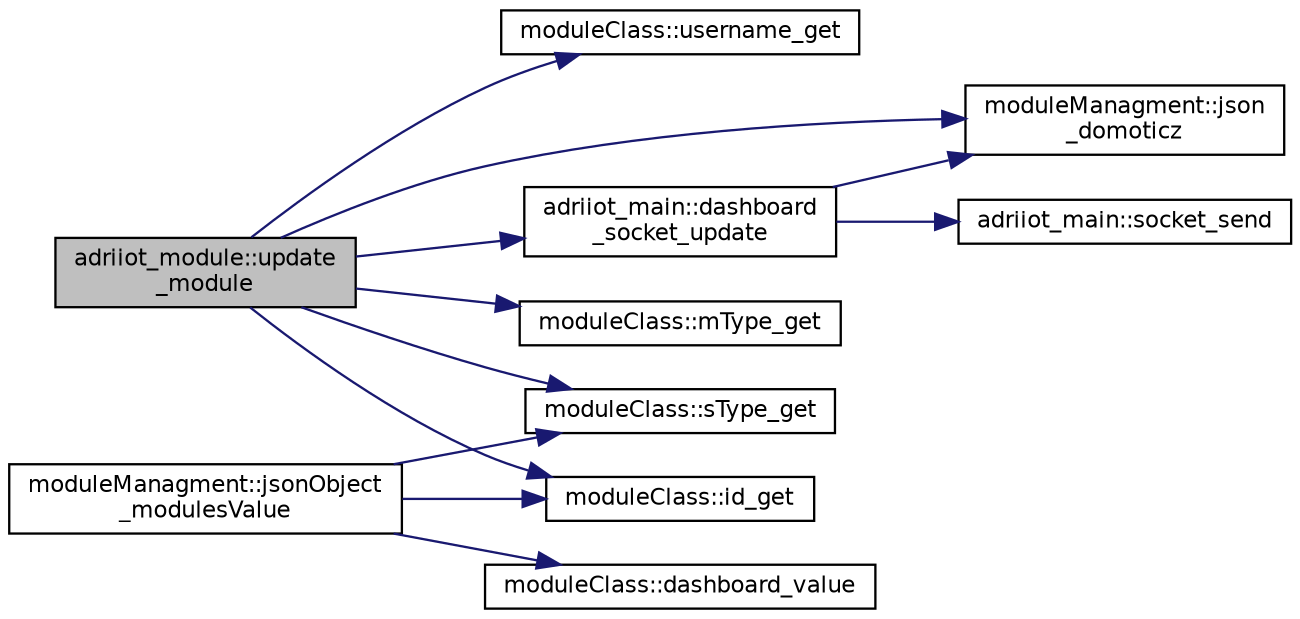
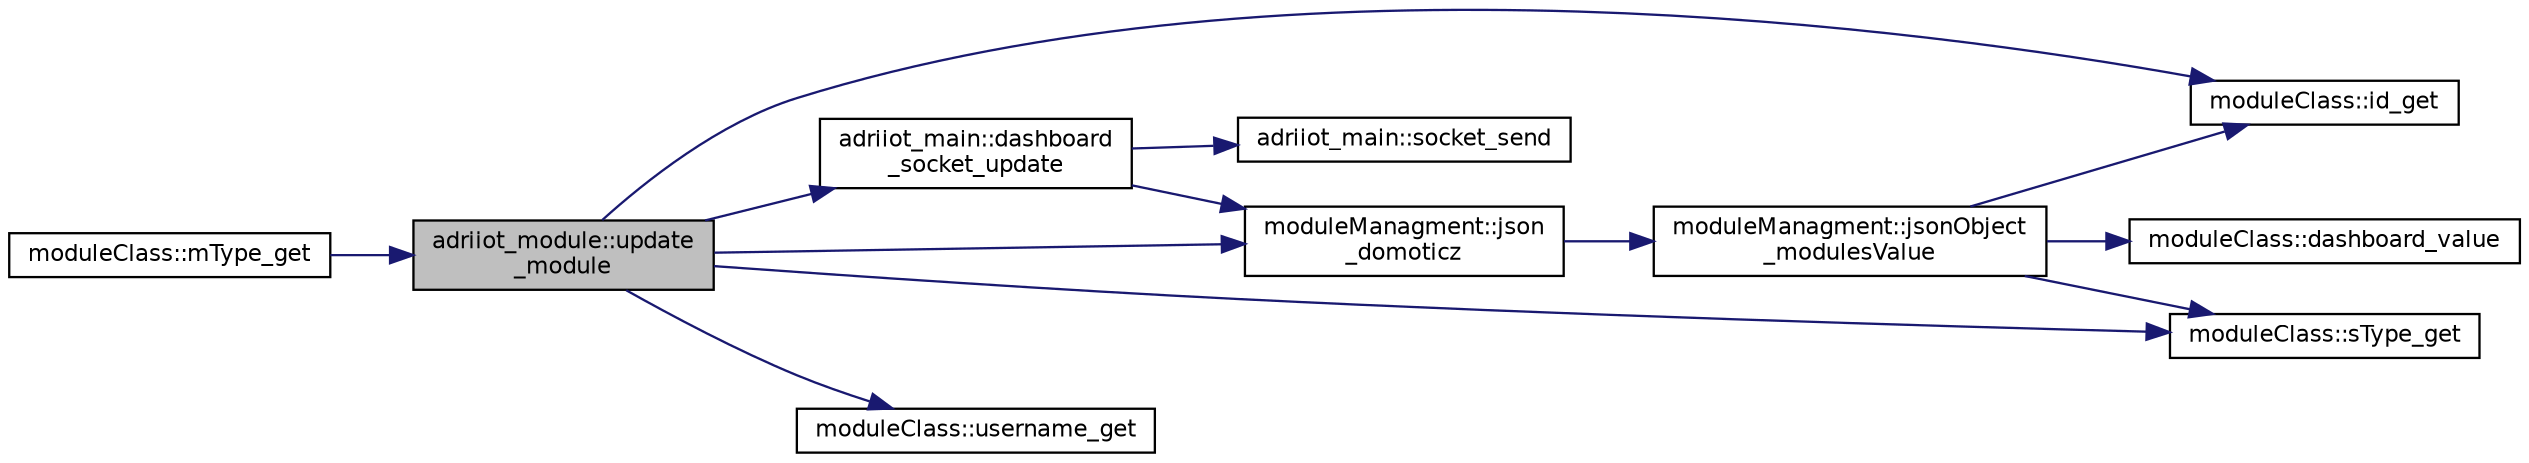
none -> (1597, 241)
(426, 296) -> (360, 255)
